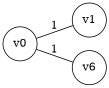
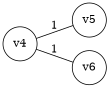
(89, 20) -> (89, 20)
(20, 44) -> (20, 44)
